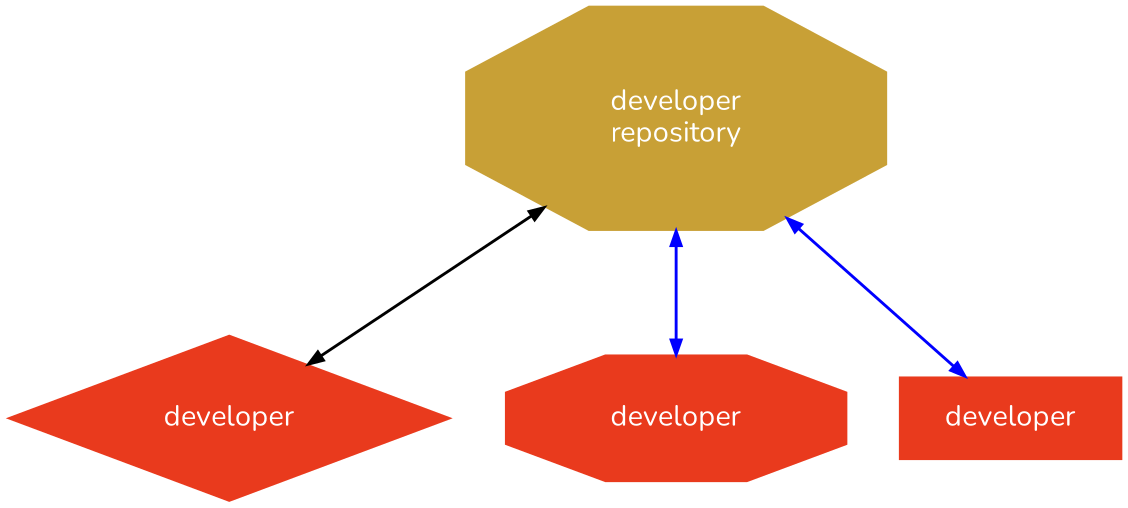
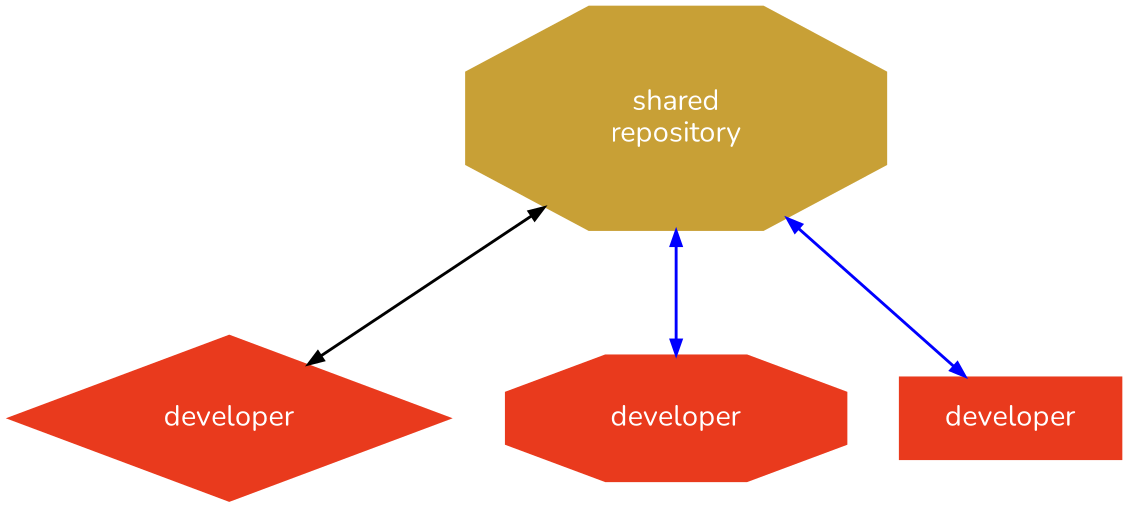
(676, 118) -> (676, 118)
